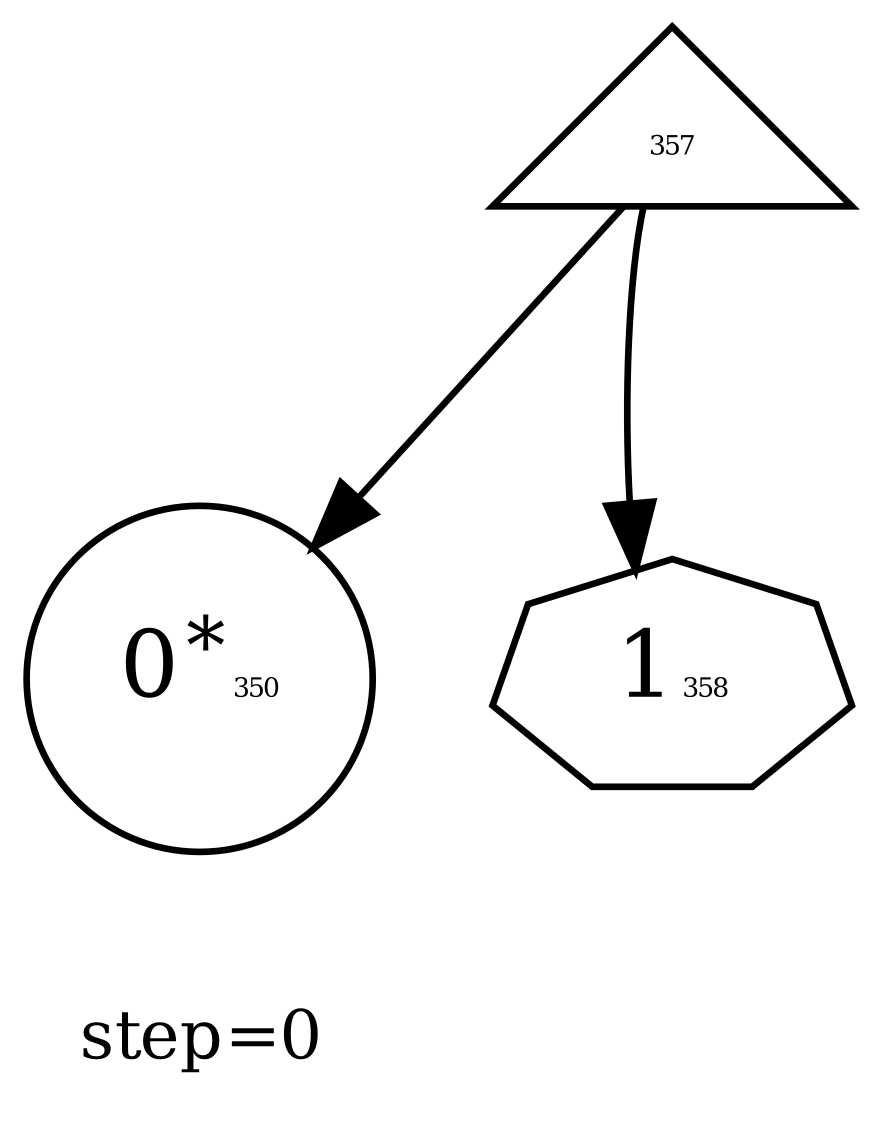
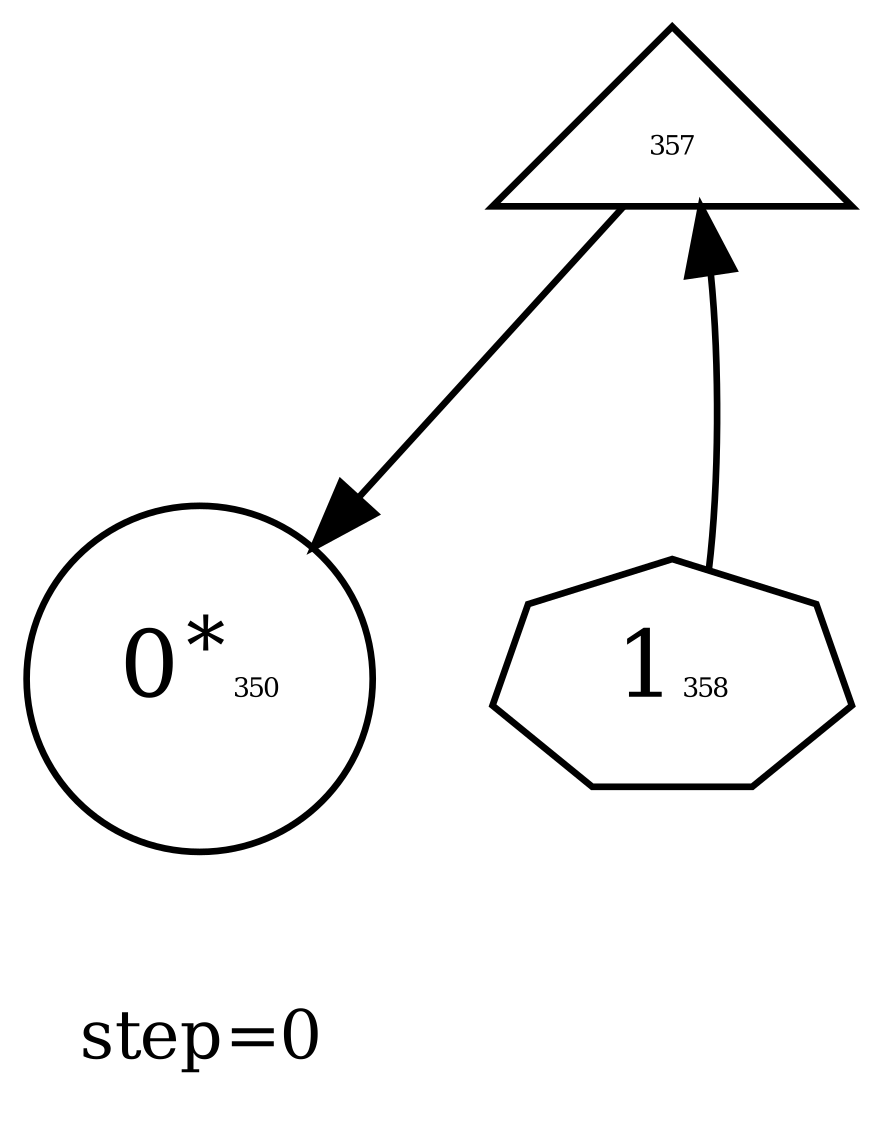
(628, 355) -> (717, 422)
